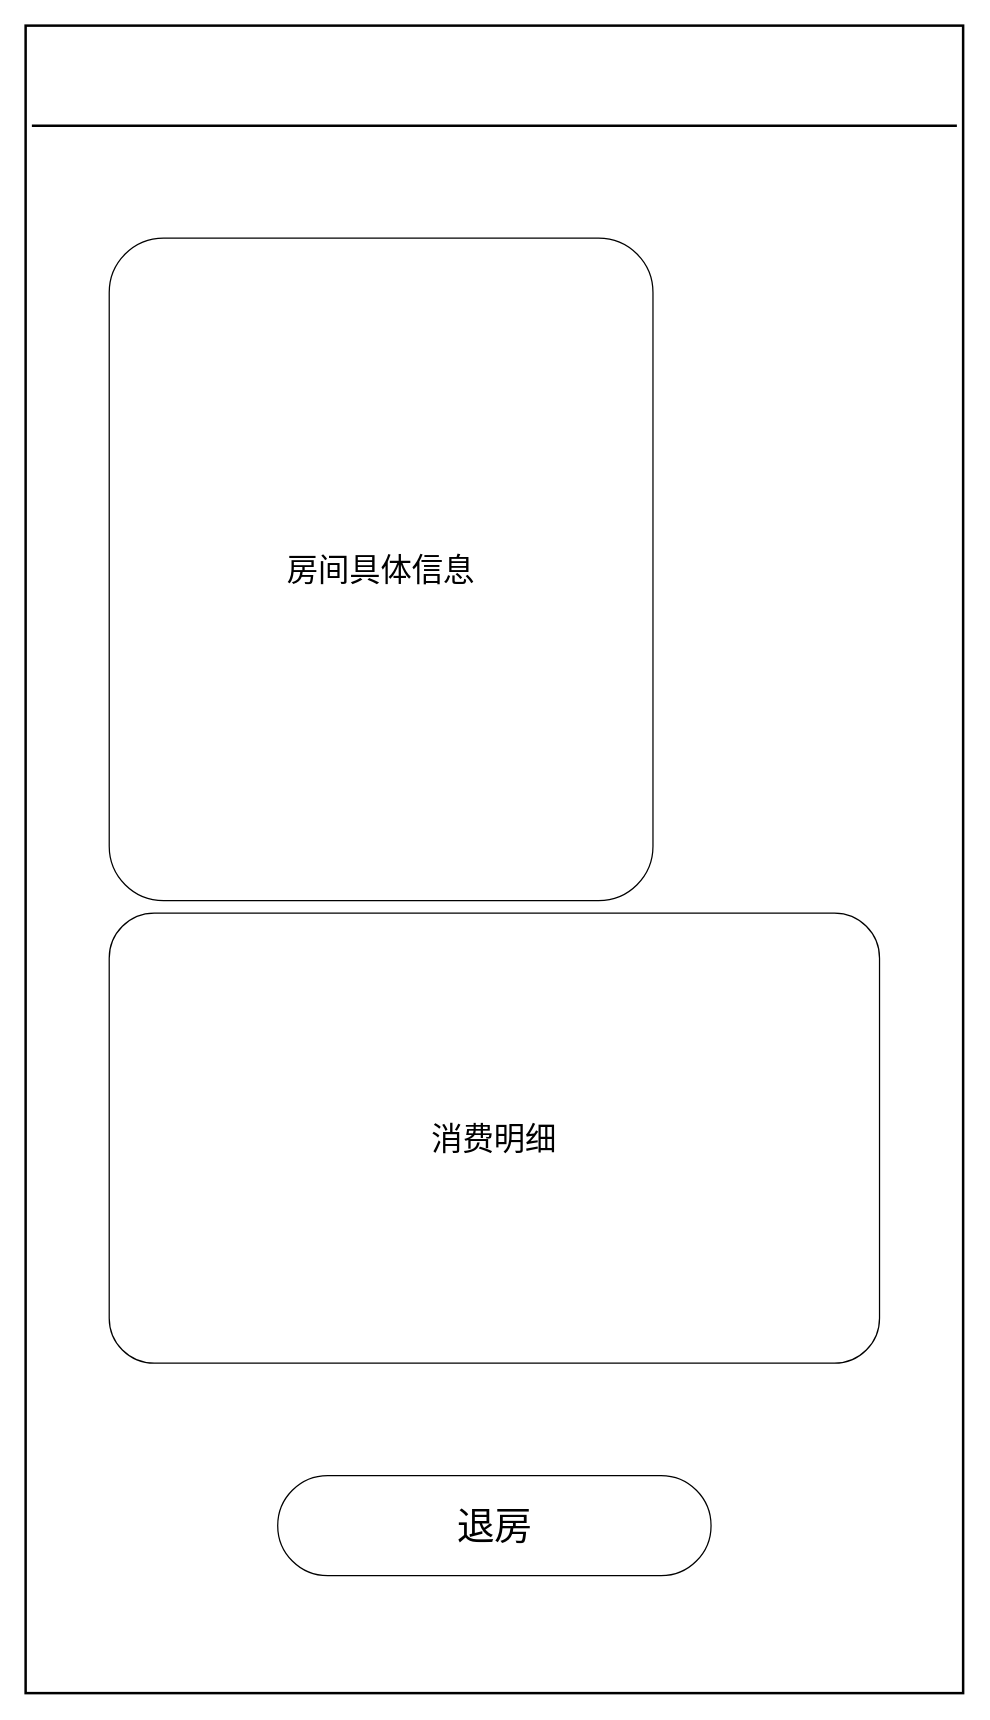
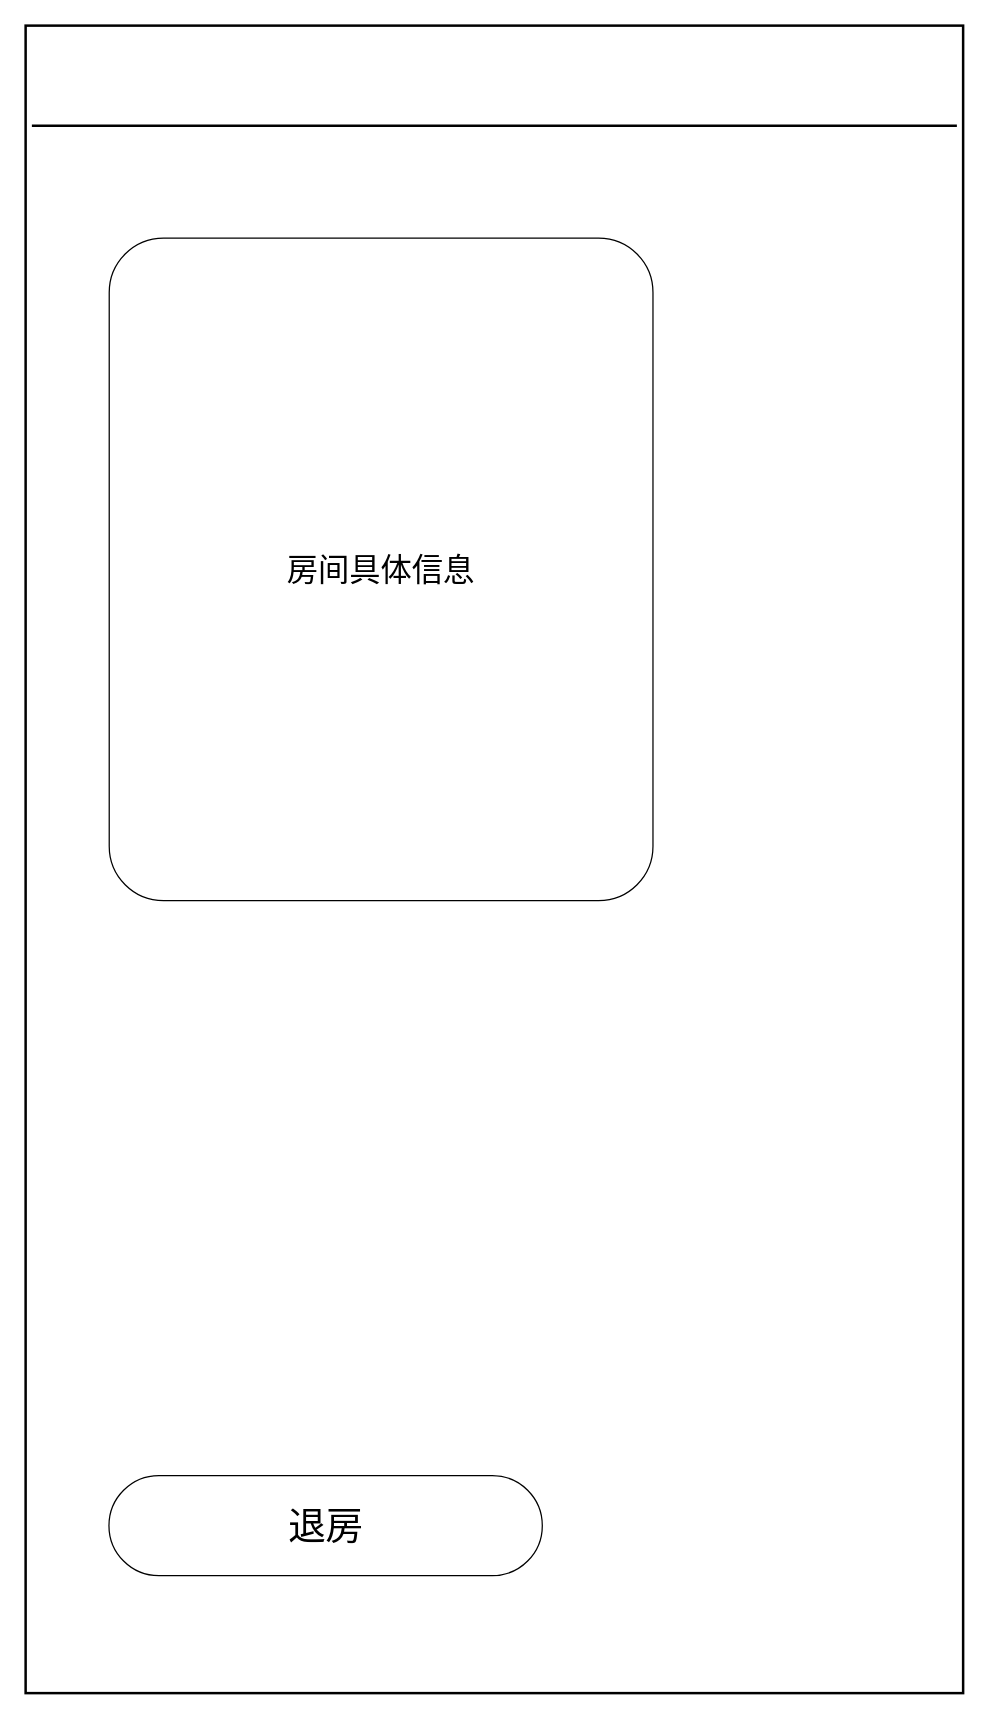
(494, 1138) -> none
(494, 1526) -> (326, 1526)
